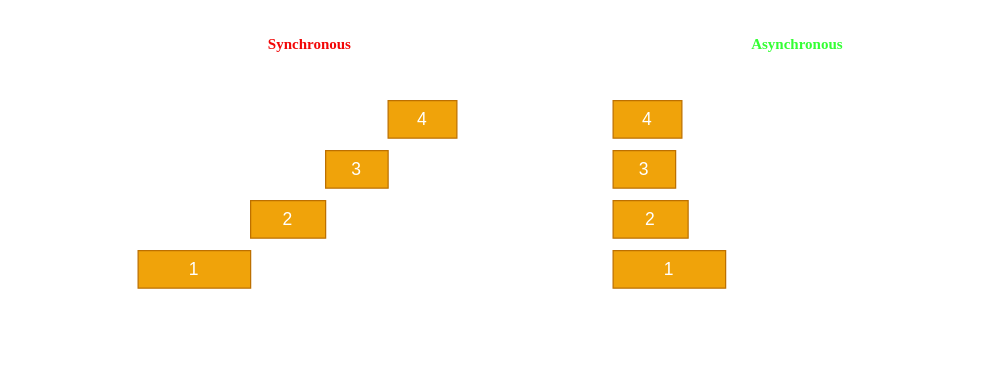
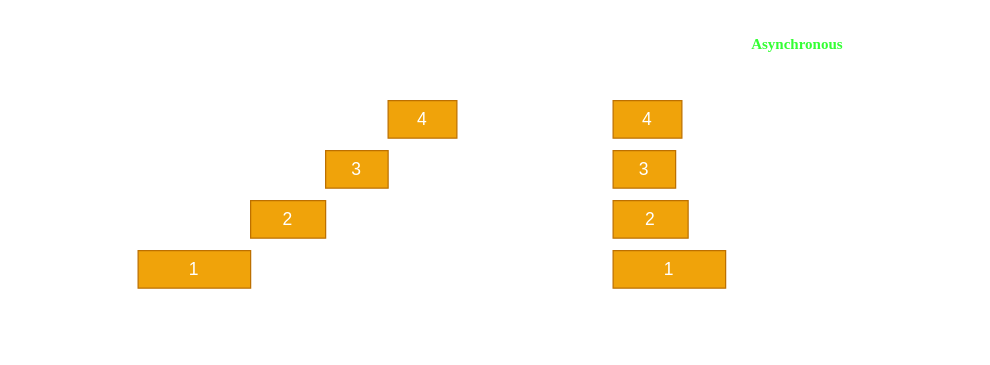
(310, 44) -> none
